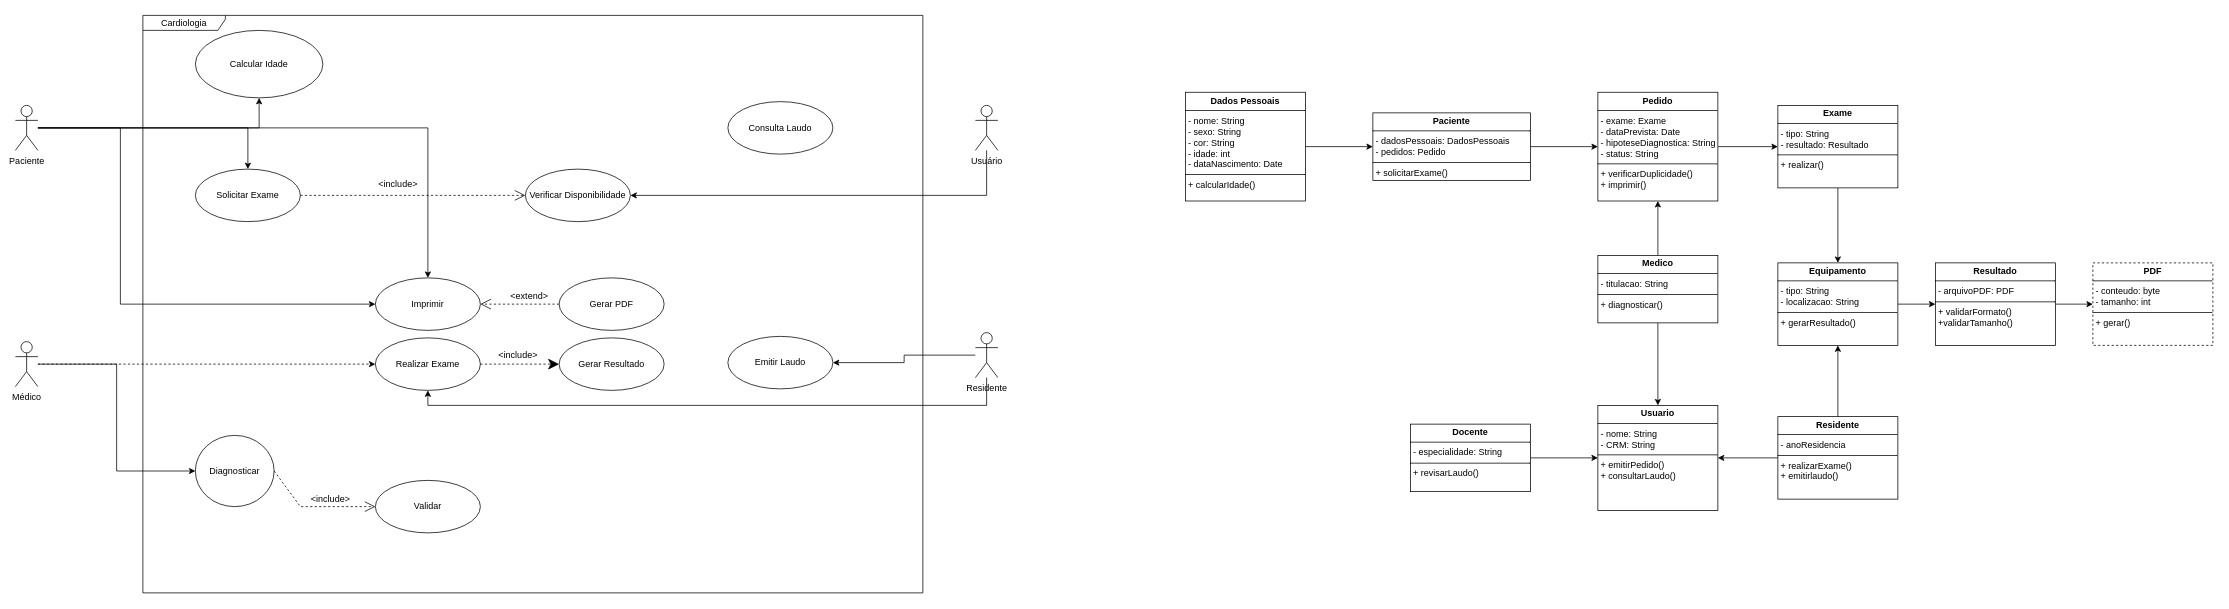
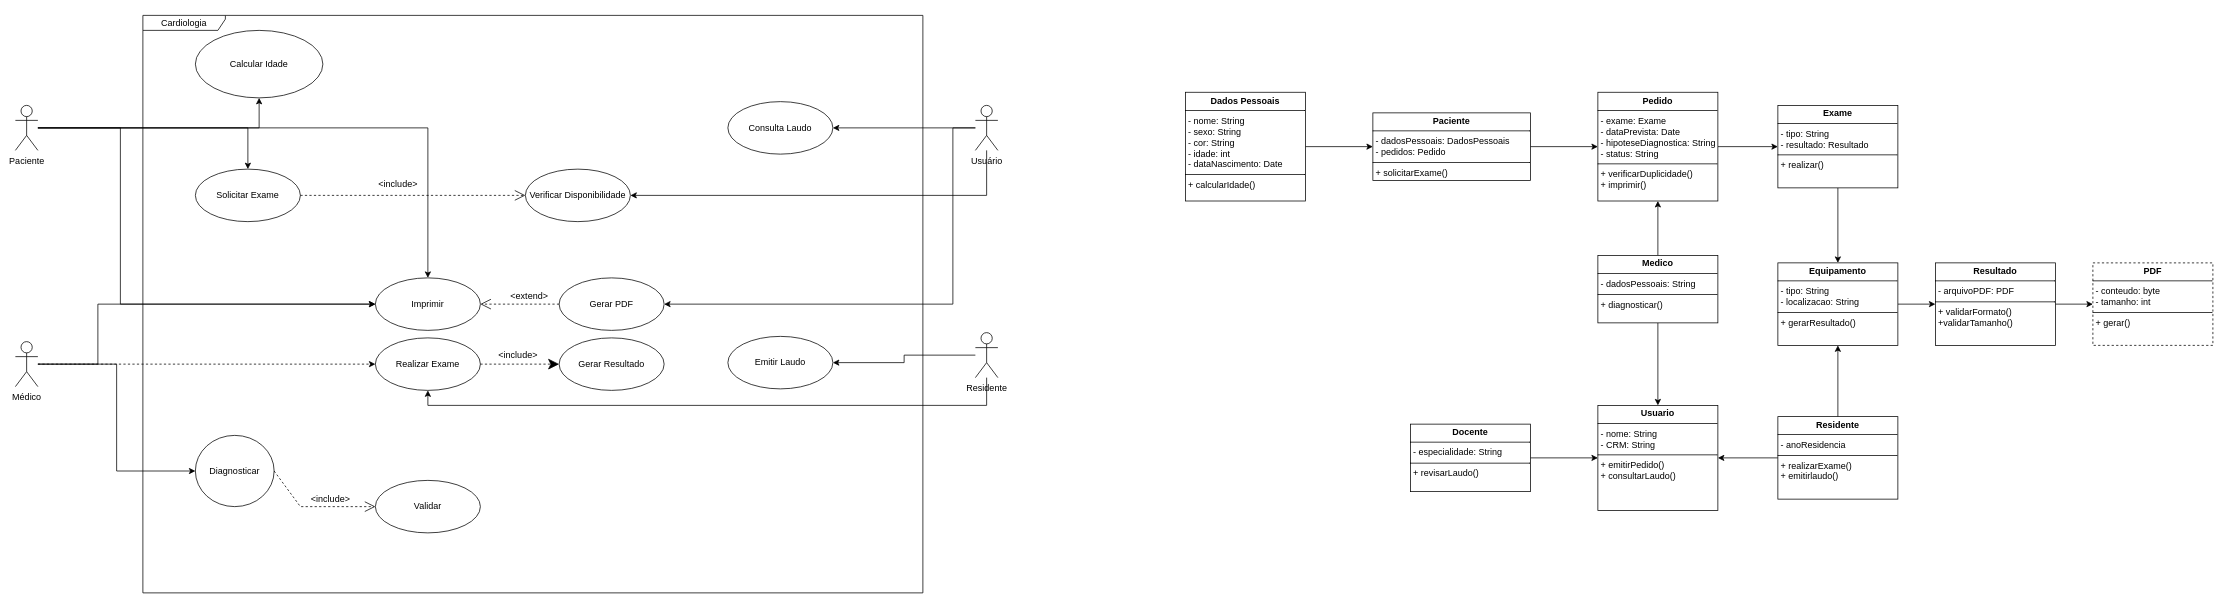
none -> (839, 128)
(1639, 272) -> (1650, 272)
none -> (953, 304)
none -> (98, 323)
